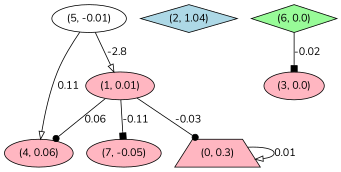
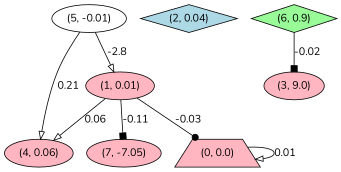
(189, 19) -> (189, 19)
(294, 19) -> (294, 19)
(68, 86) -> (68, 86)
(294, 86) -> (294, 86)
(82, 118) -> (82, 117)
(124, 153) -> (124, 153)
(218, 153) -> (218, 153)
